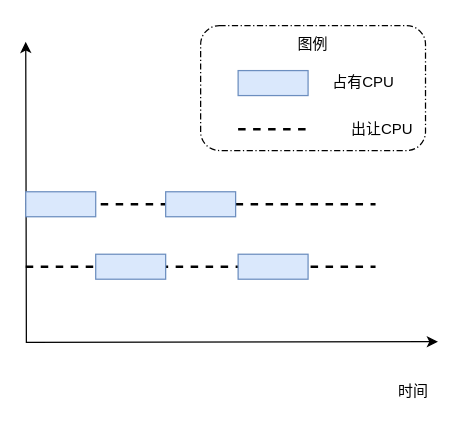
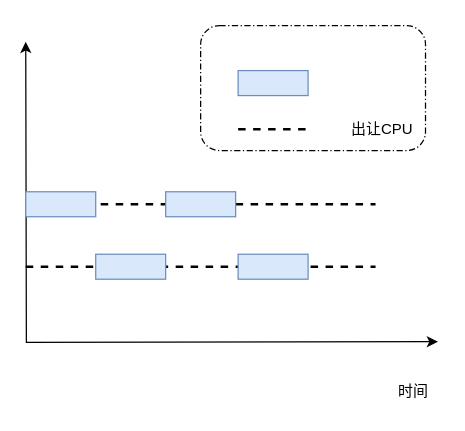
(313, 44) -> none
(363, 83) -> none
